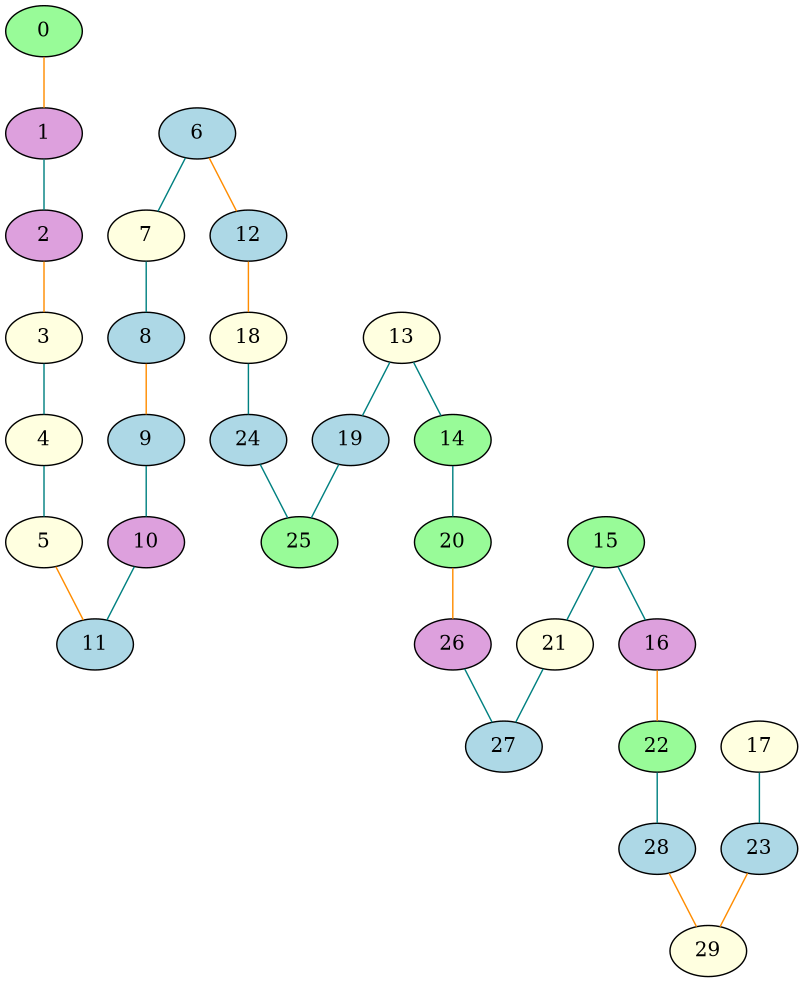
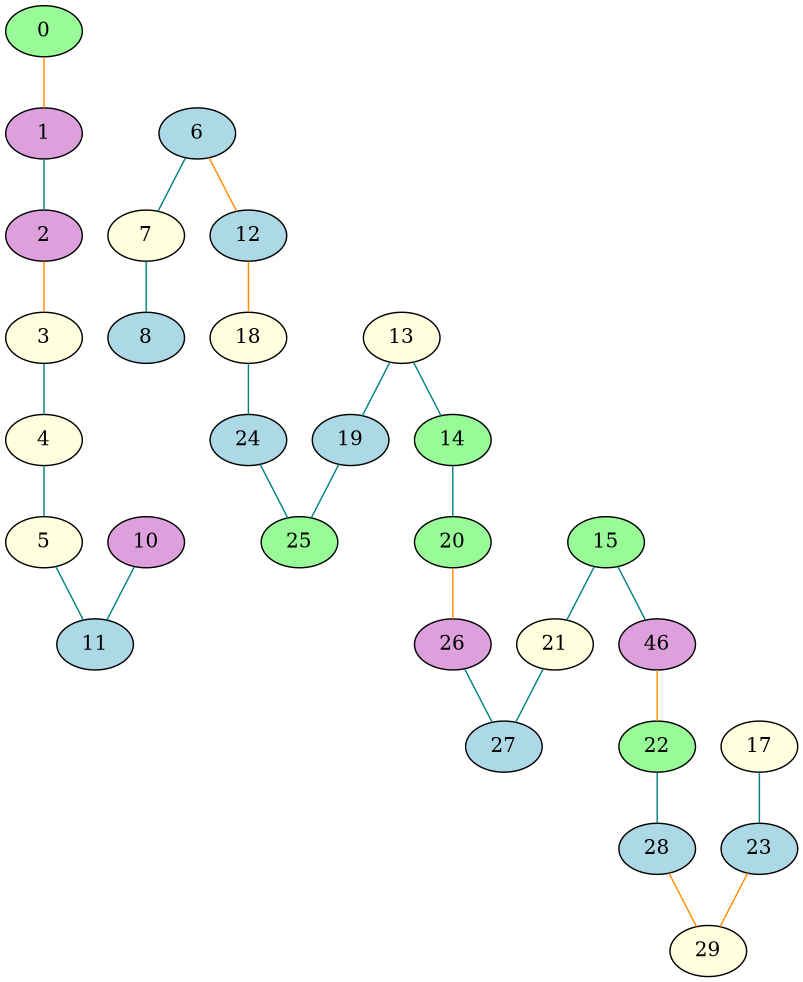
(146, 440) -> none
(70, 593) -> (70, 593)
(657, 644) -> (657, 644)
